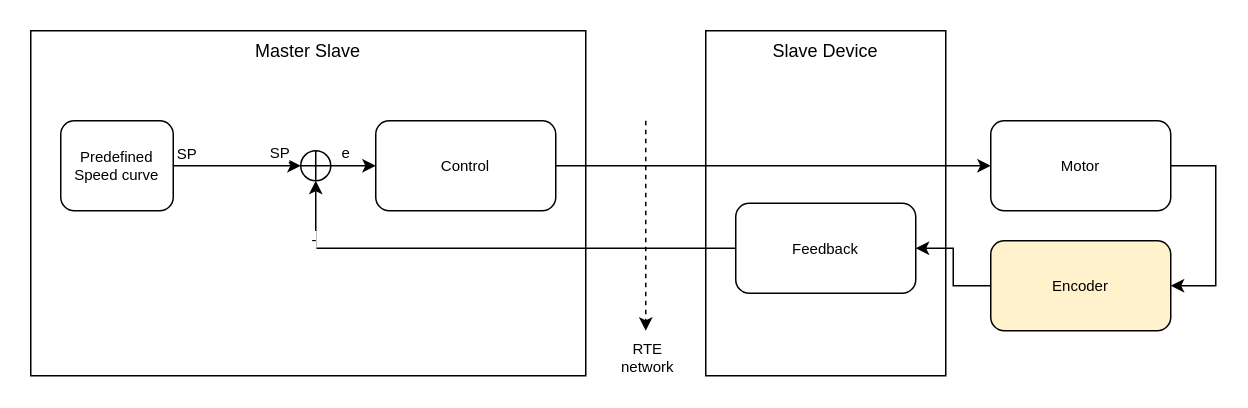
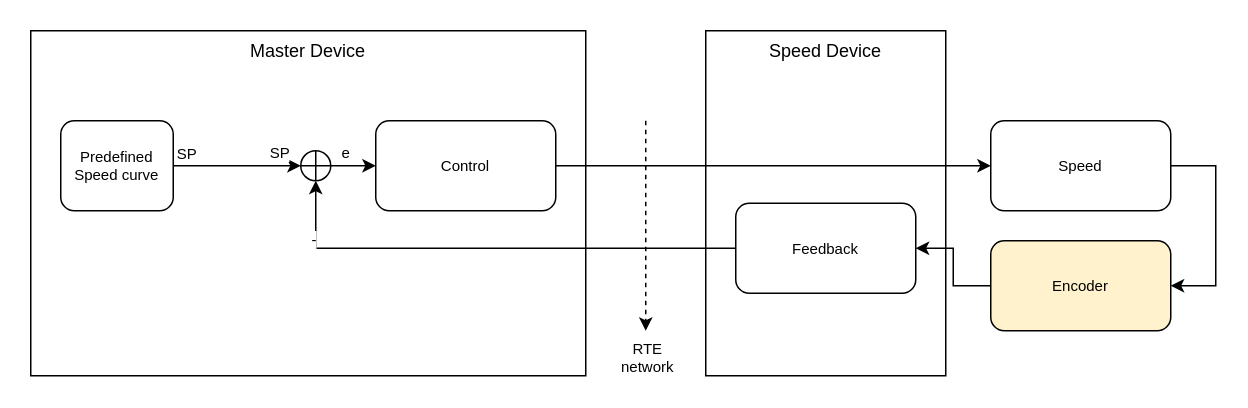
(308, 52) -> (308, 52)
(826, 52) -> (826, 52)
(1081, 166) -> (1081, 166)
